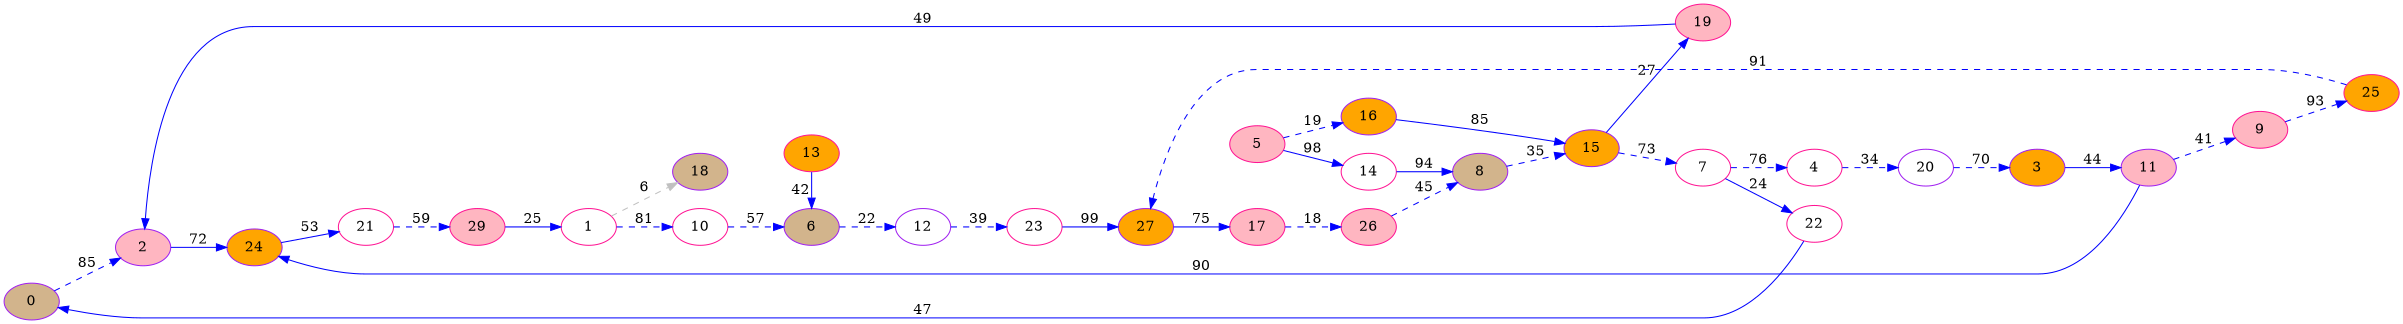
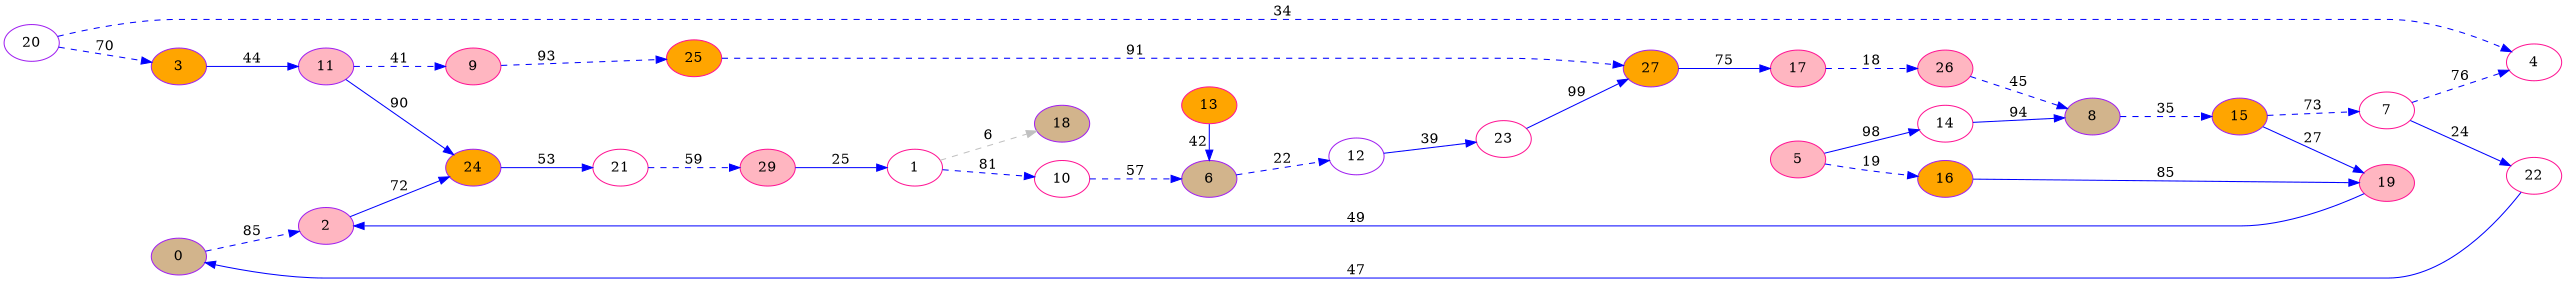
(1475, 130) -> (2161, 181)
(1865, 168) -> (1281, 19)
(974, 227) -> (1425, 148)
